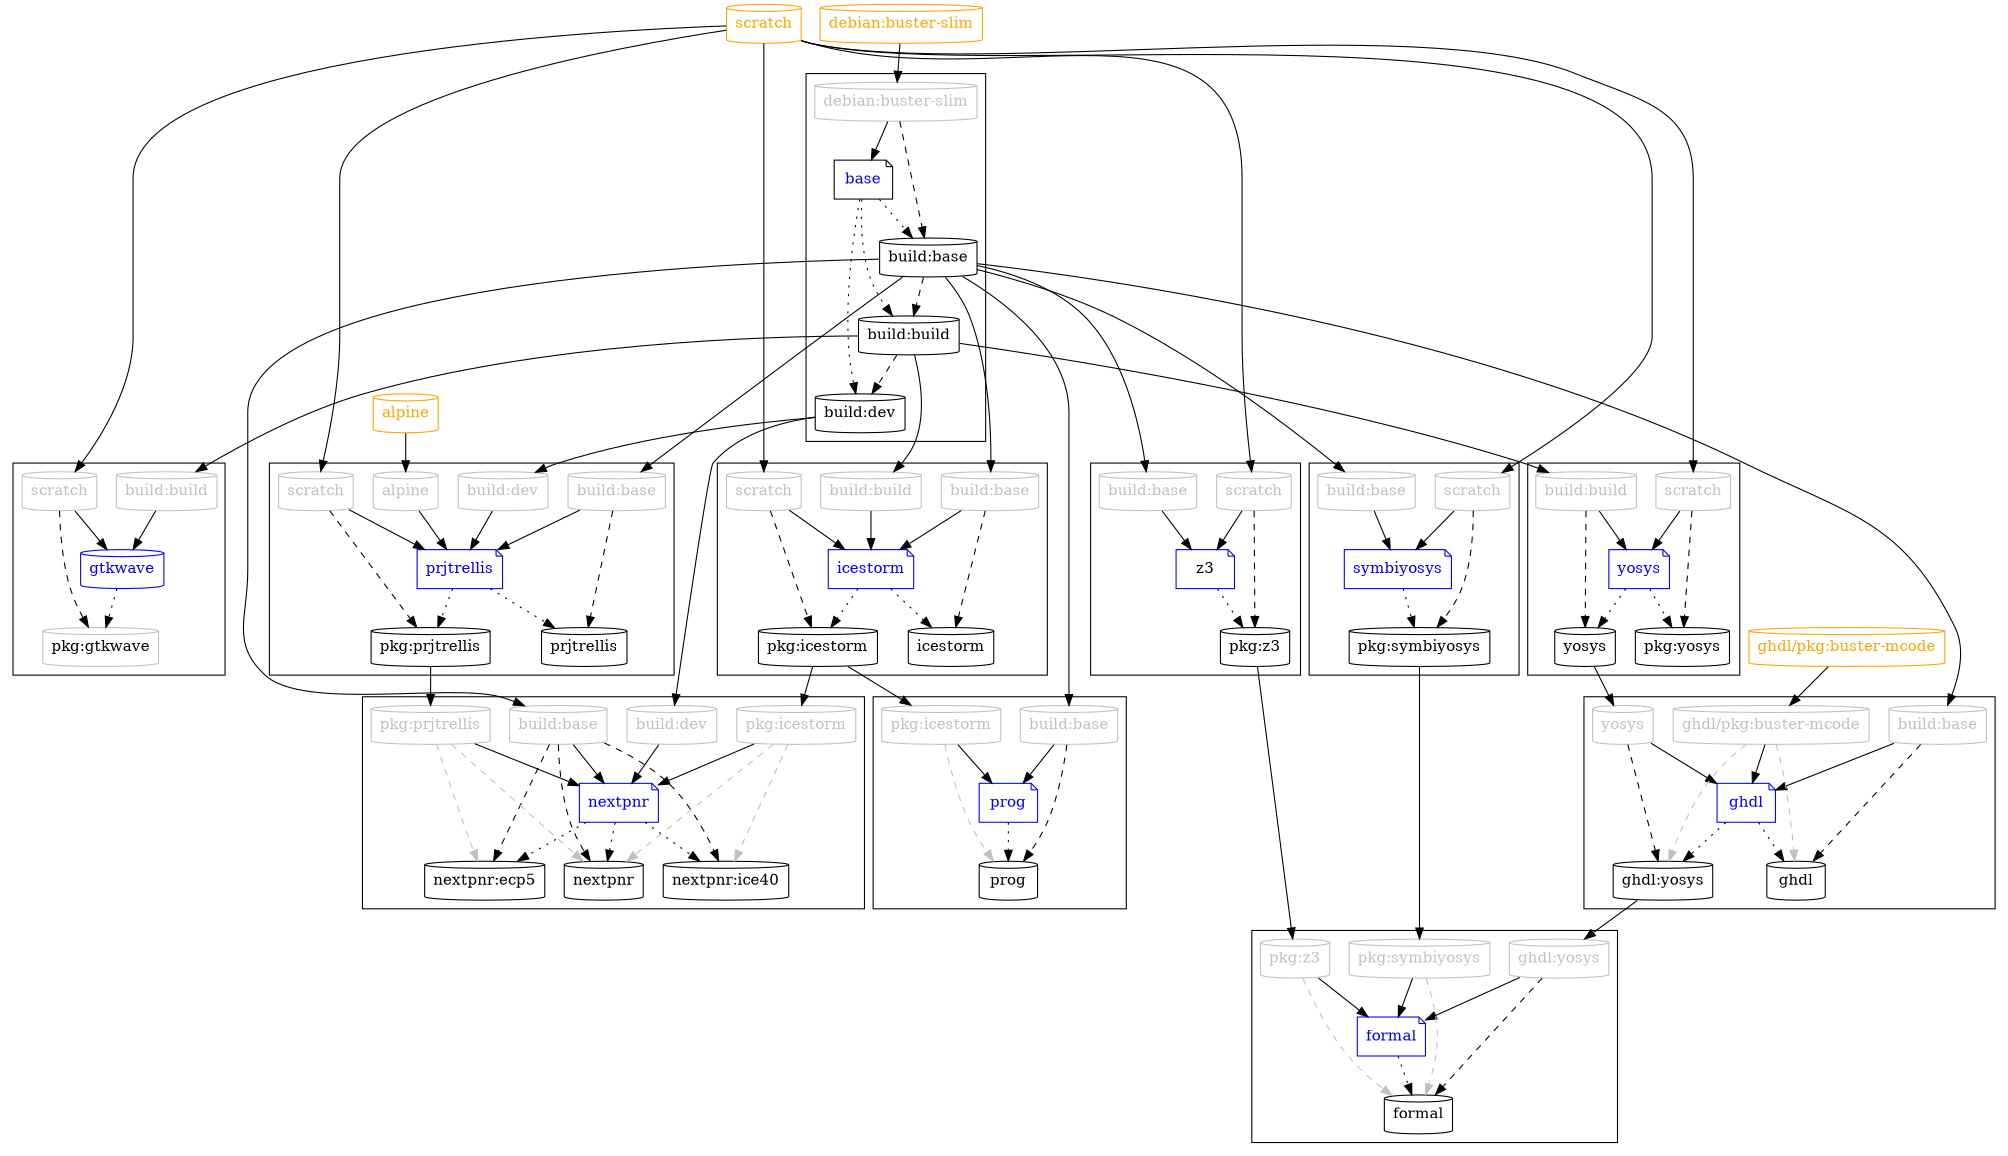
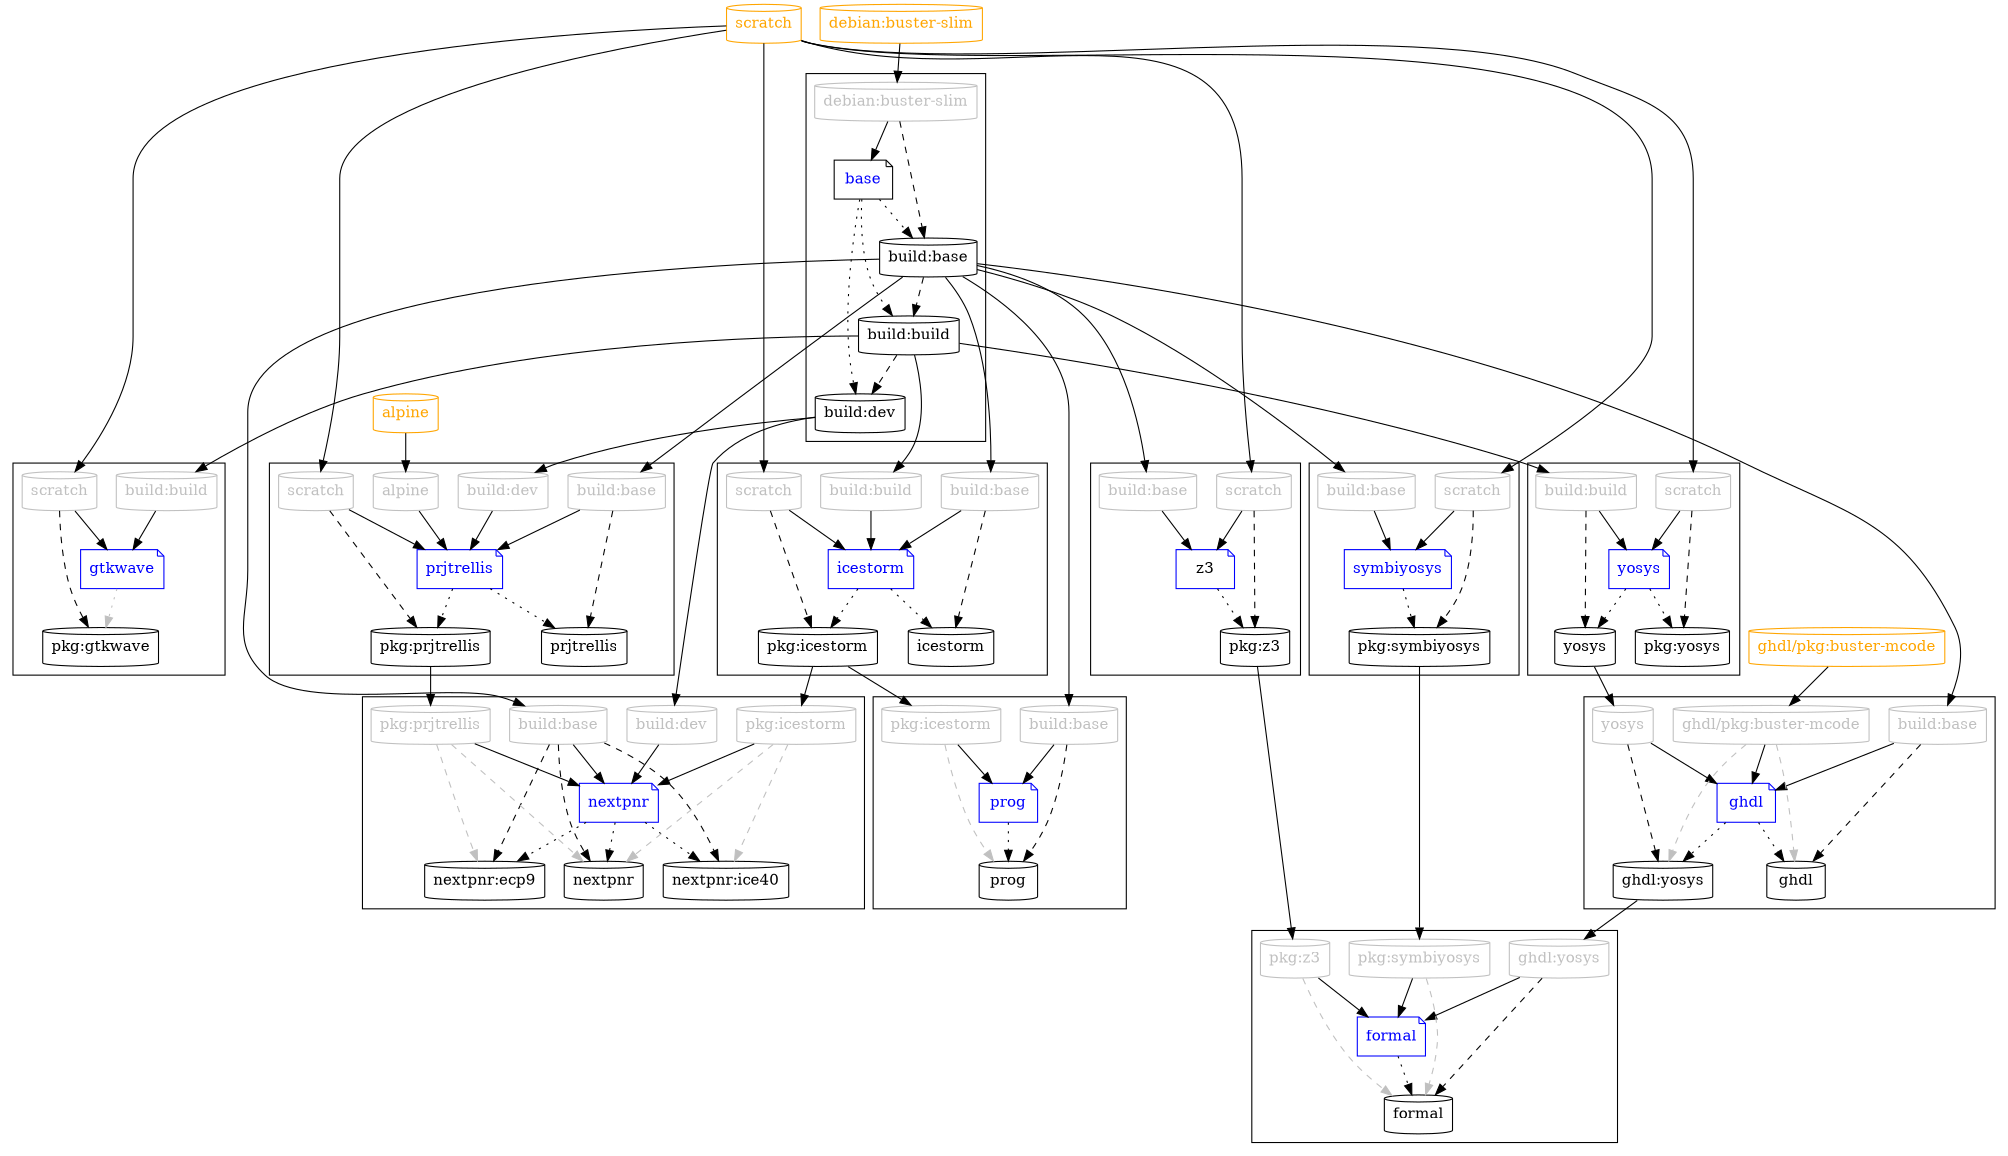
(122, 569) -> (122, 569)
(113, 603) -> (113, 603)
(101, 647) -> (101, 647)
(485, 881) -> (485, 881)
